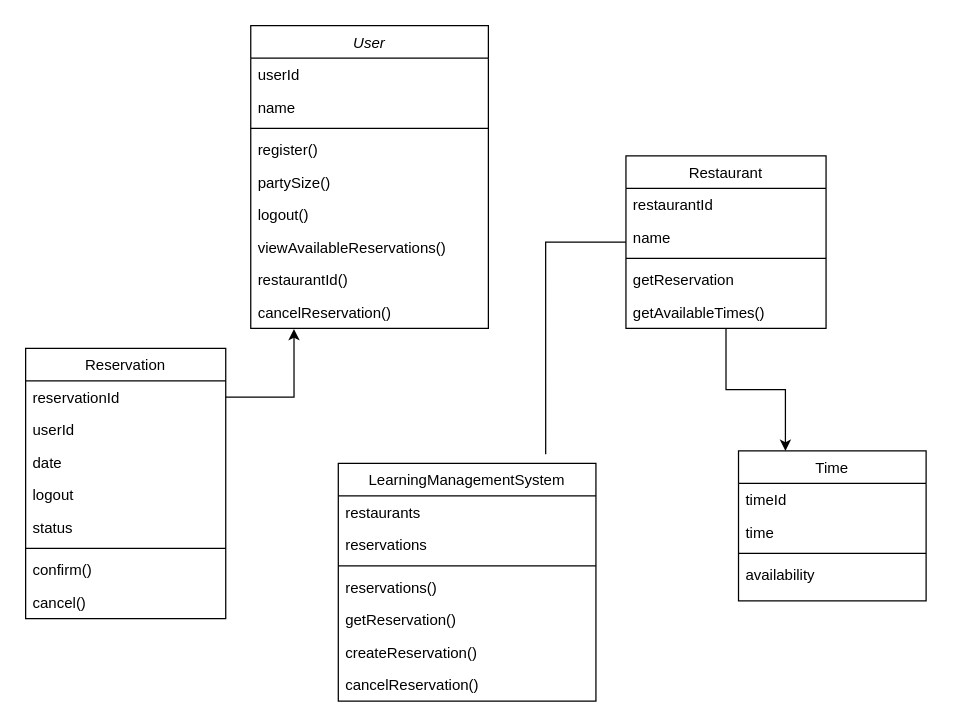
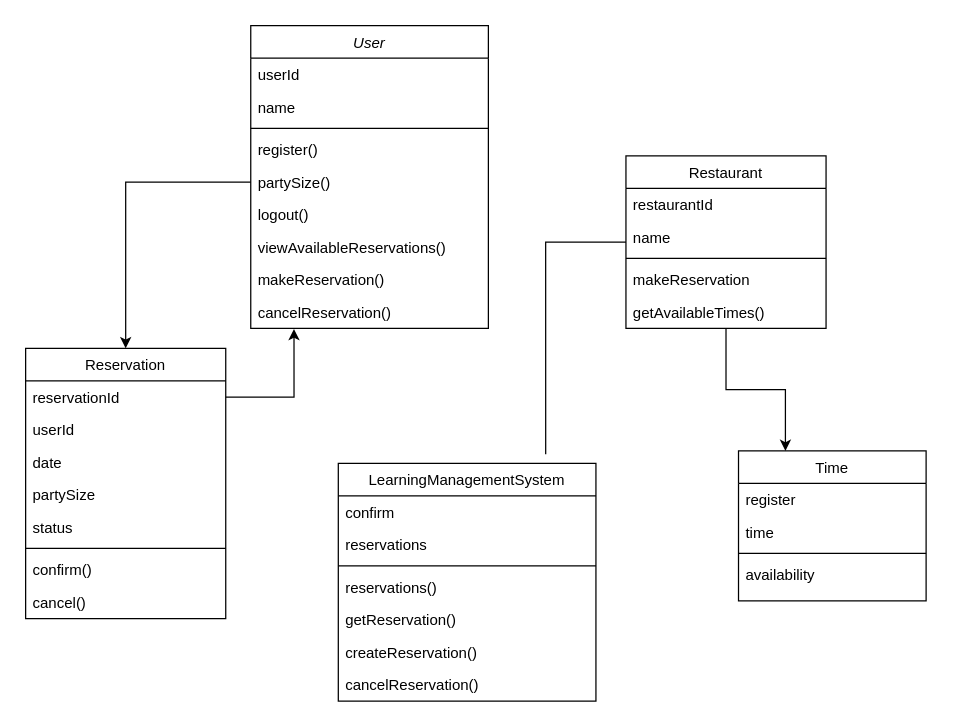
none -> (126, 200)
(316, 280) -> (327, 280)
(689, 280) -> (694, 280)
(56, 495) -> (68, 495)
(768, 500) -> (777, 500)
(391, 513) -> (372, 513)
